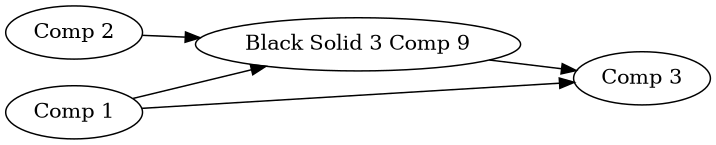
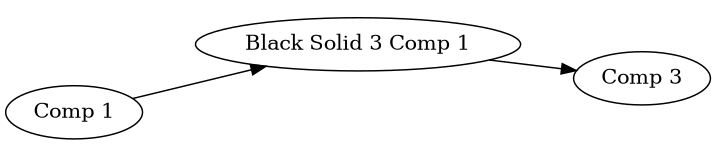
(74, 33) -> none
(358, 44) -> (358, 44)
(351, 96) -> none
